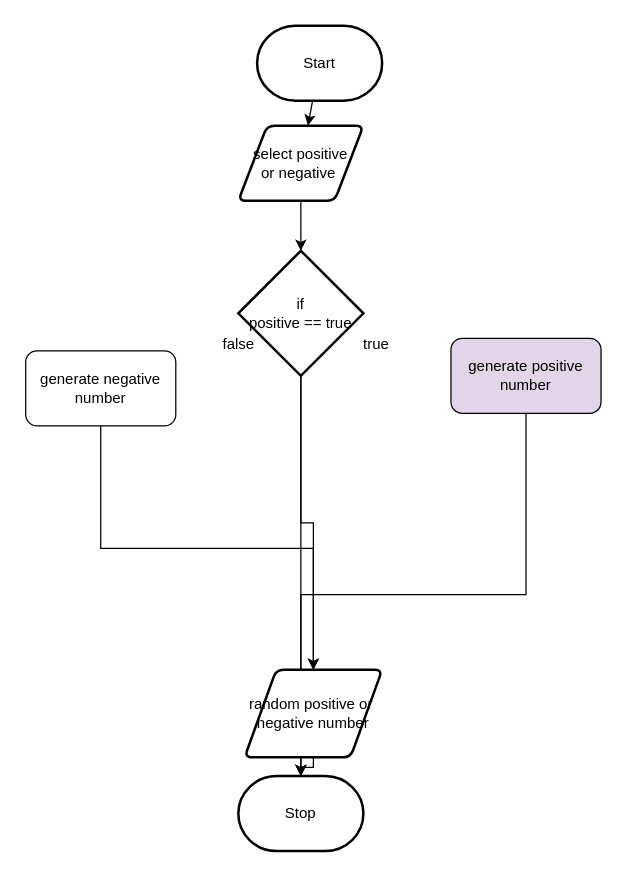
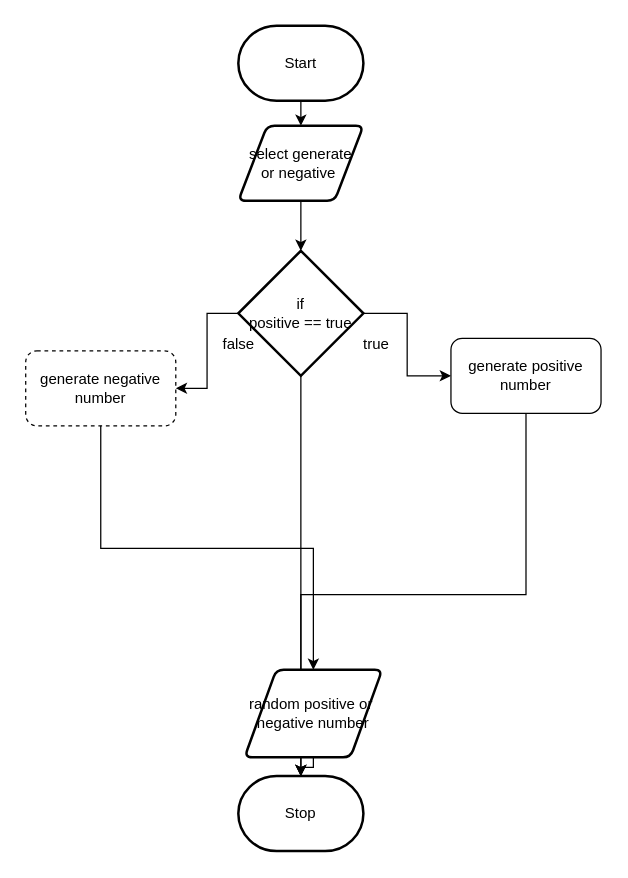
(319, 63) -> (301, 63)
(301, 163) -> (301, 163)
none -> (407, 340)
(526, 376) -> (526, 376)
(101, 388) -> (101, 388)
(313, 529) -> (207, 346)
